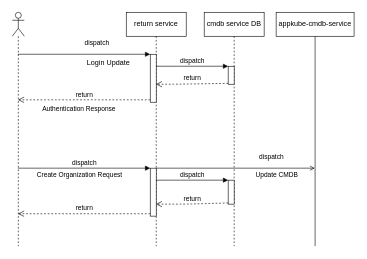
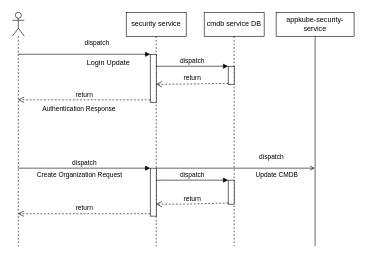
(156, 24) -> (156, 24)
(315, 24) -> (315, 24)
